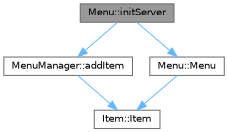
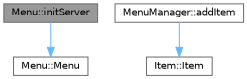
(101, 36) -> none
(161, 89) -> none
